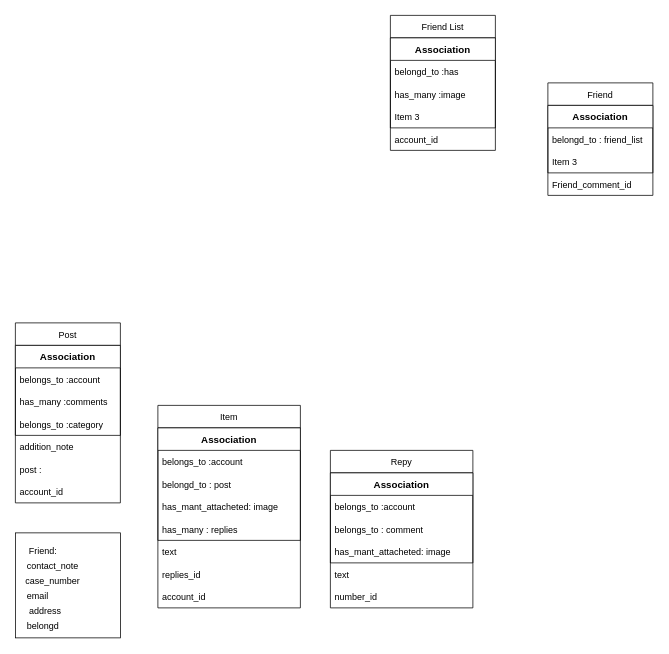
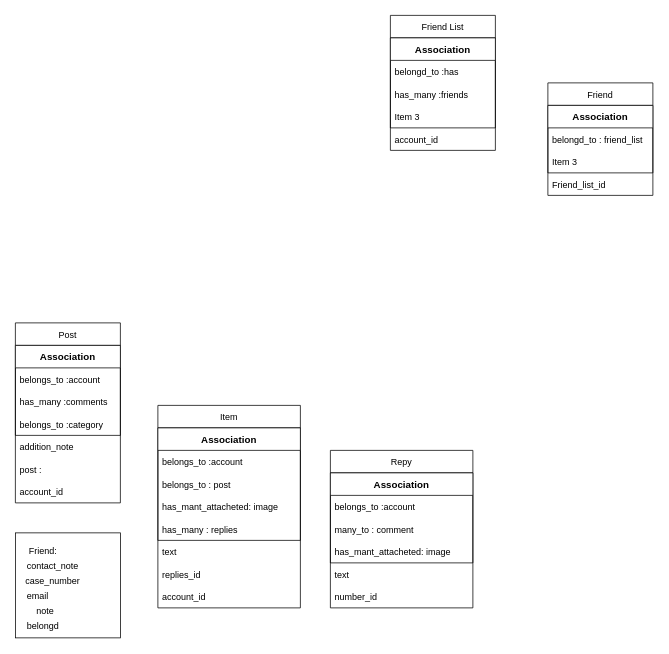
(429, 95) -> (434, 95)
(593, 185) -> (583, 185)
(200, 485) -> (200, 485)
(380, 530) -> (374, 530)
(45, 612) -> (45, 612)
